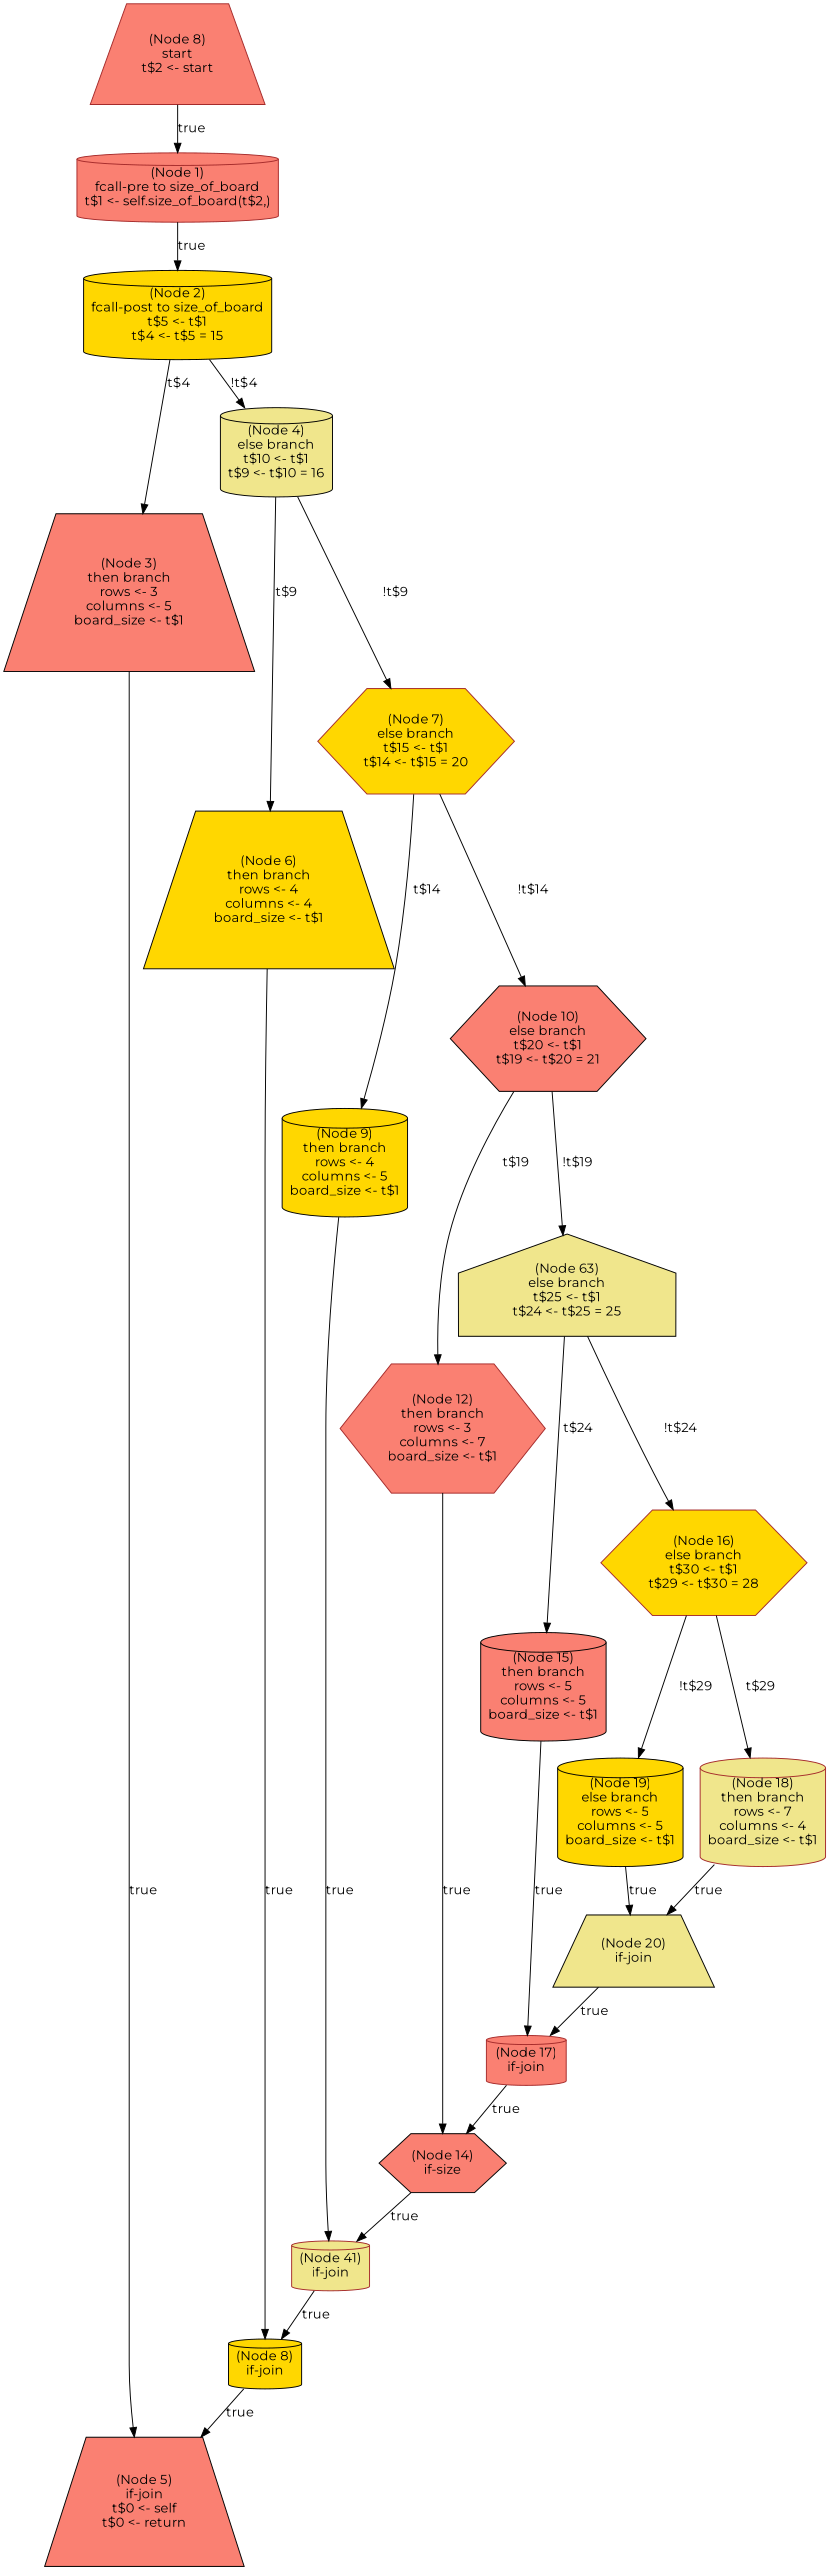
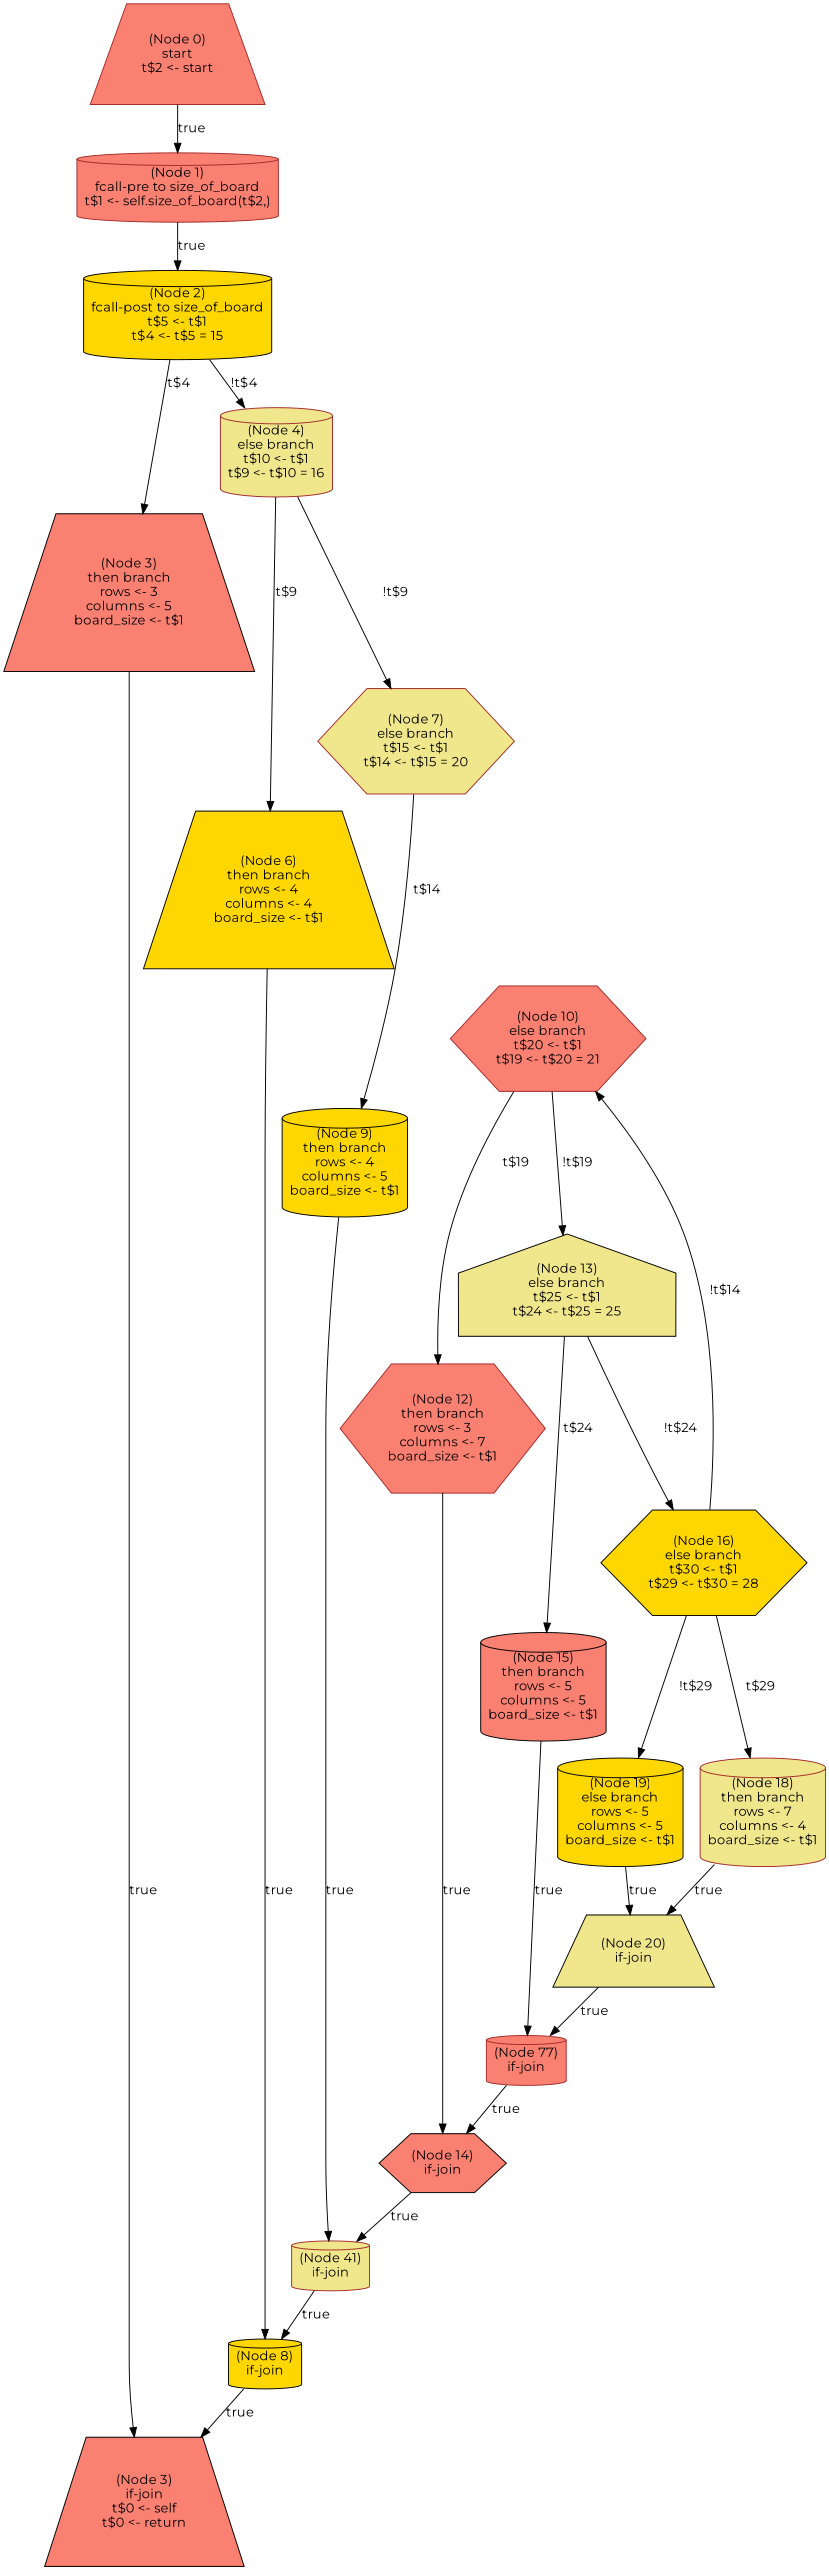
(178, 54) -> (178, 54)
(276, 452) -> (276, 452)
(416, 741) -> (416, 741)
(481, 886) -> (700, 1292)
(548, 1039) -> (548, 1039)
(567, 1291) -> (567, 1291)
(704, 1563) -> (704, 1563)
(526, 2060) -> (526, 2060)
(443, 2163) -> (443, 2163)
(144, 2502) -> (144, 2502)
